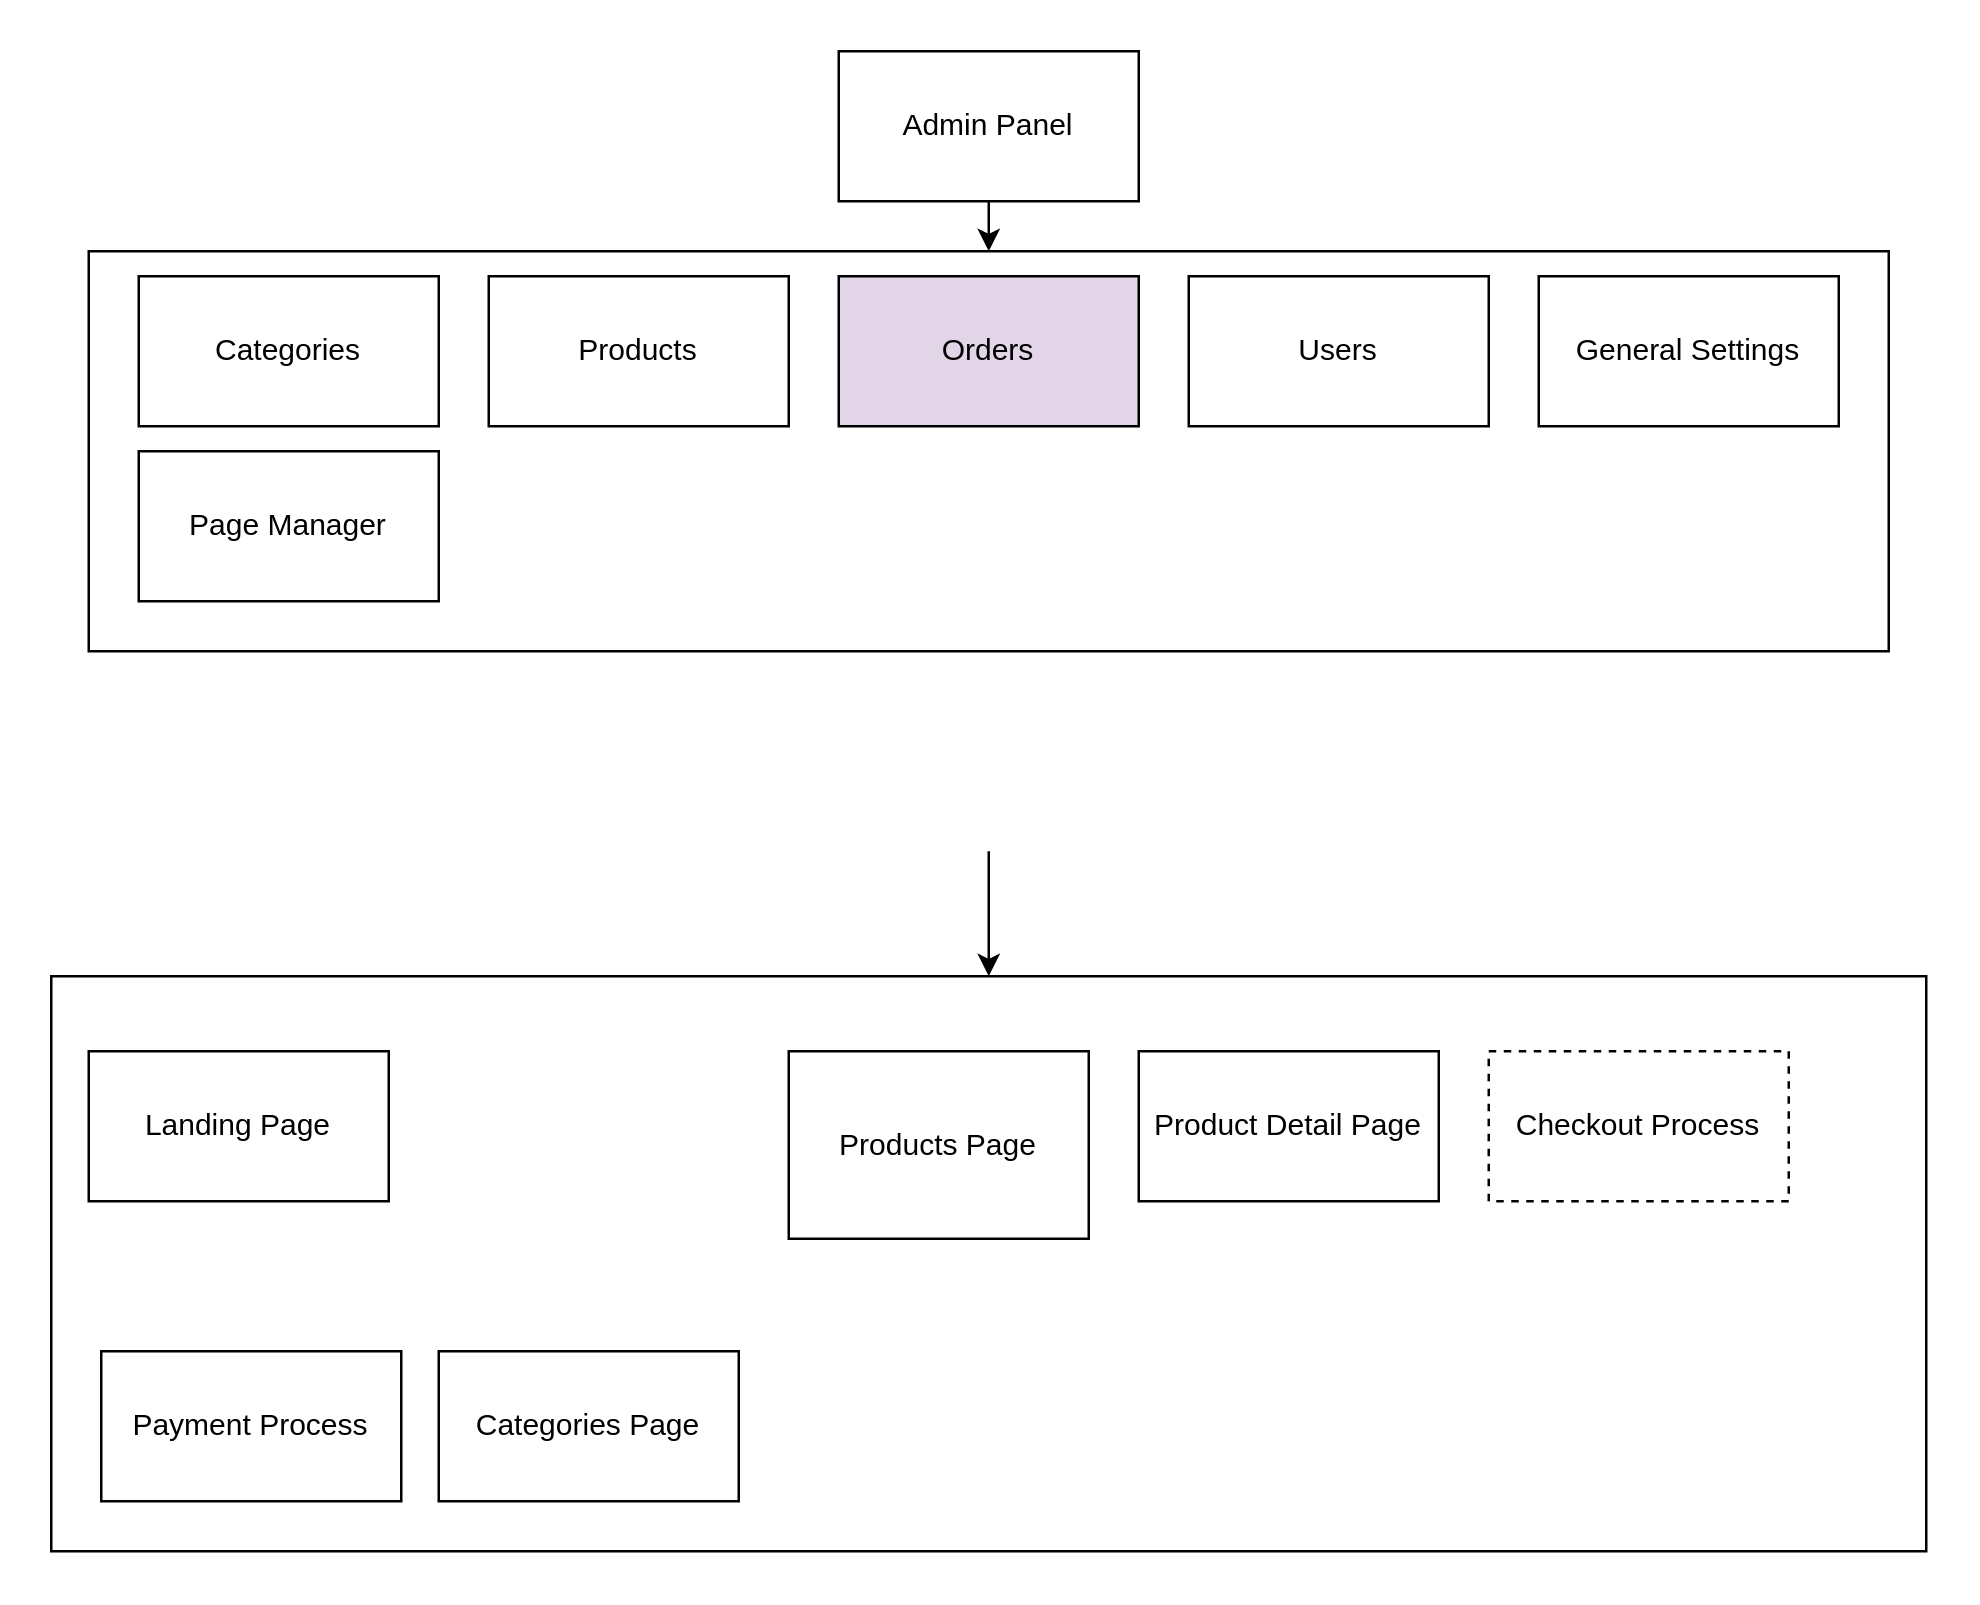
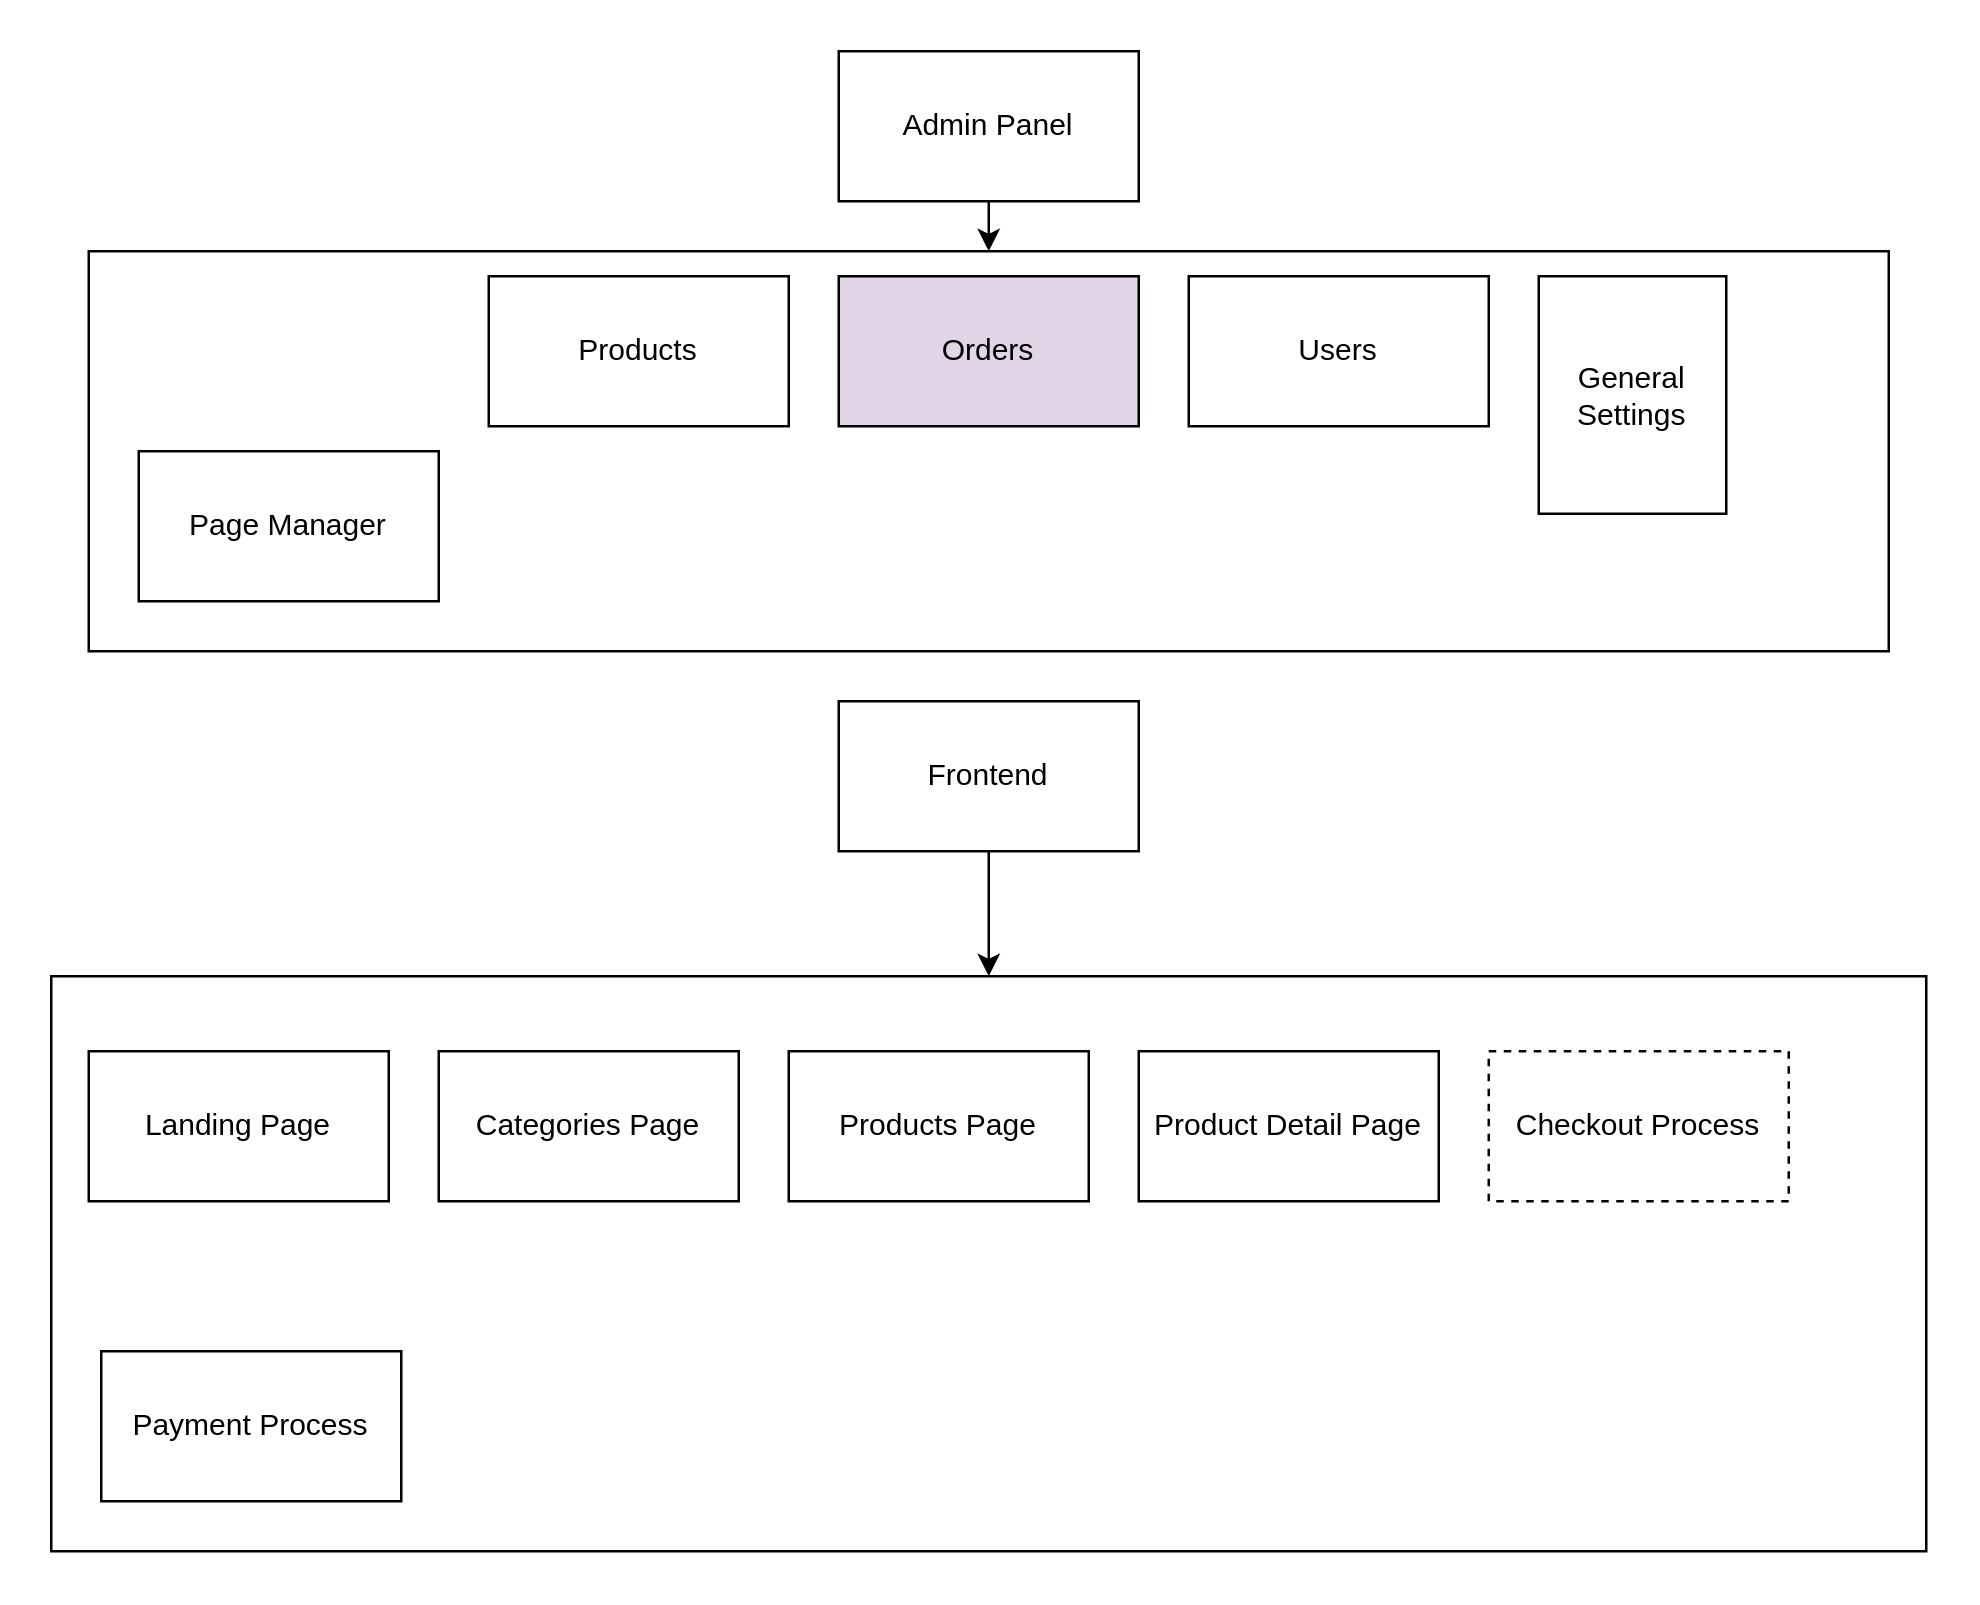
(289, 351) -> none
(1689, 351) -> (1633, 395)
none -> (989, 776)
(939, 1145) -> (939, 1126)
(589, 1426) -> (589, 1126)
